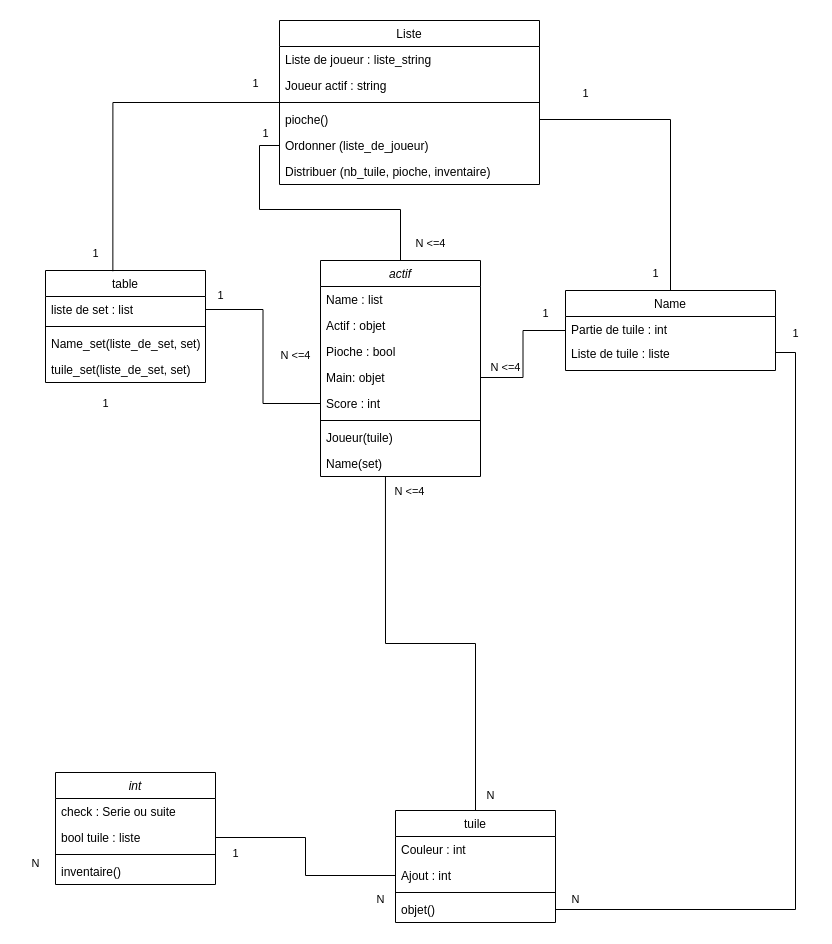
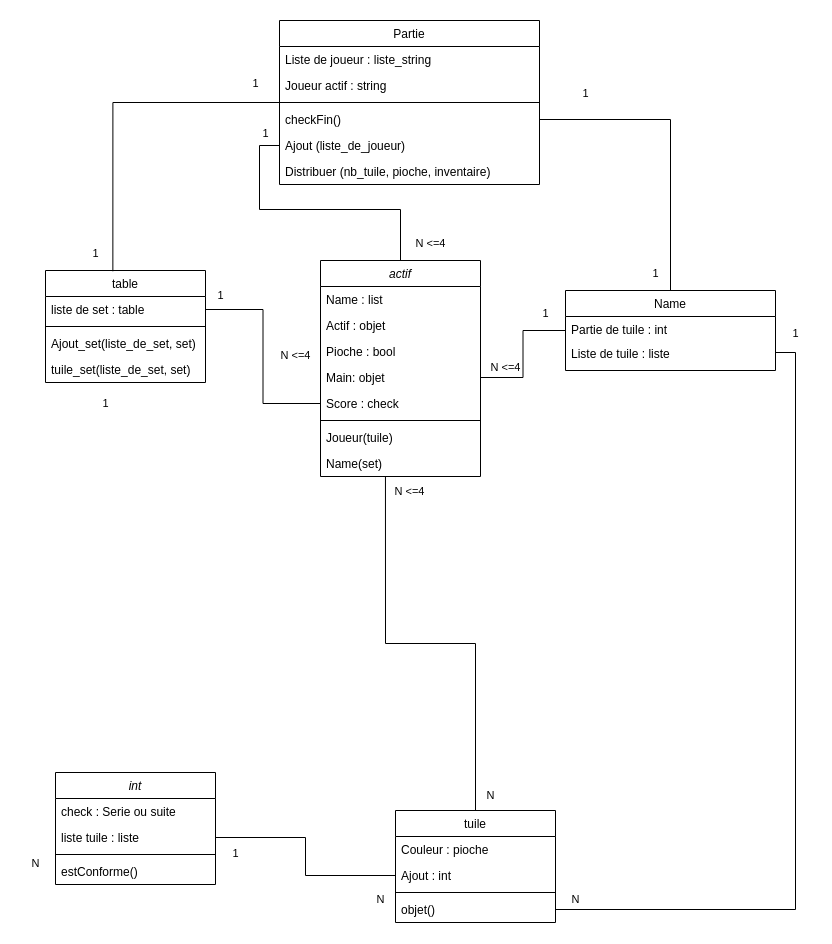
(409, 34) -> (409, 34)
(310, 120) -> (317, 120)
(368, 146) -> (358, 146)
(101, 310) -> (106, 310)
(135, 344) -> (139, 344)
(357, 404) -> (365, 404)
(107, 838) -> (109, 838)
(437, 850) -> (447, 850)
(98, 872) -> (105, 872)
